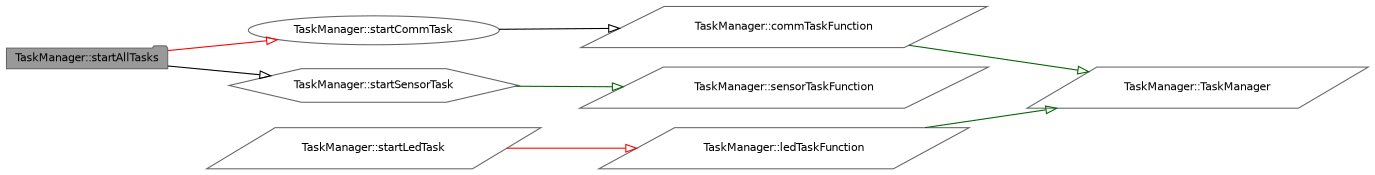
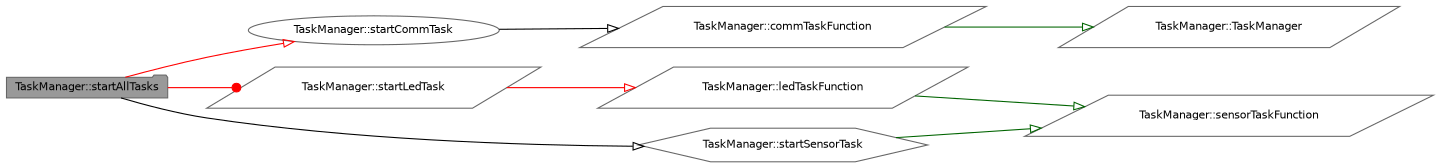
none -> (200, 88)
(985, 119) -> (994, 101)
